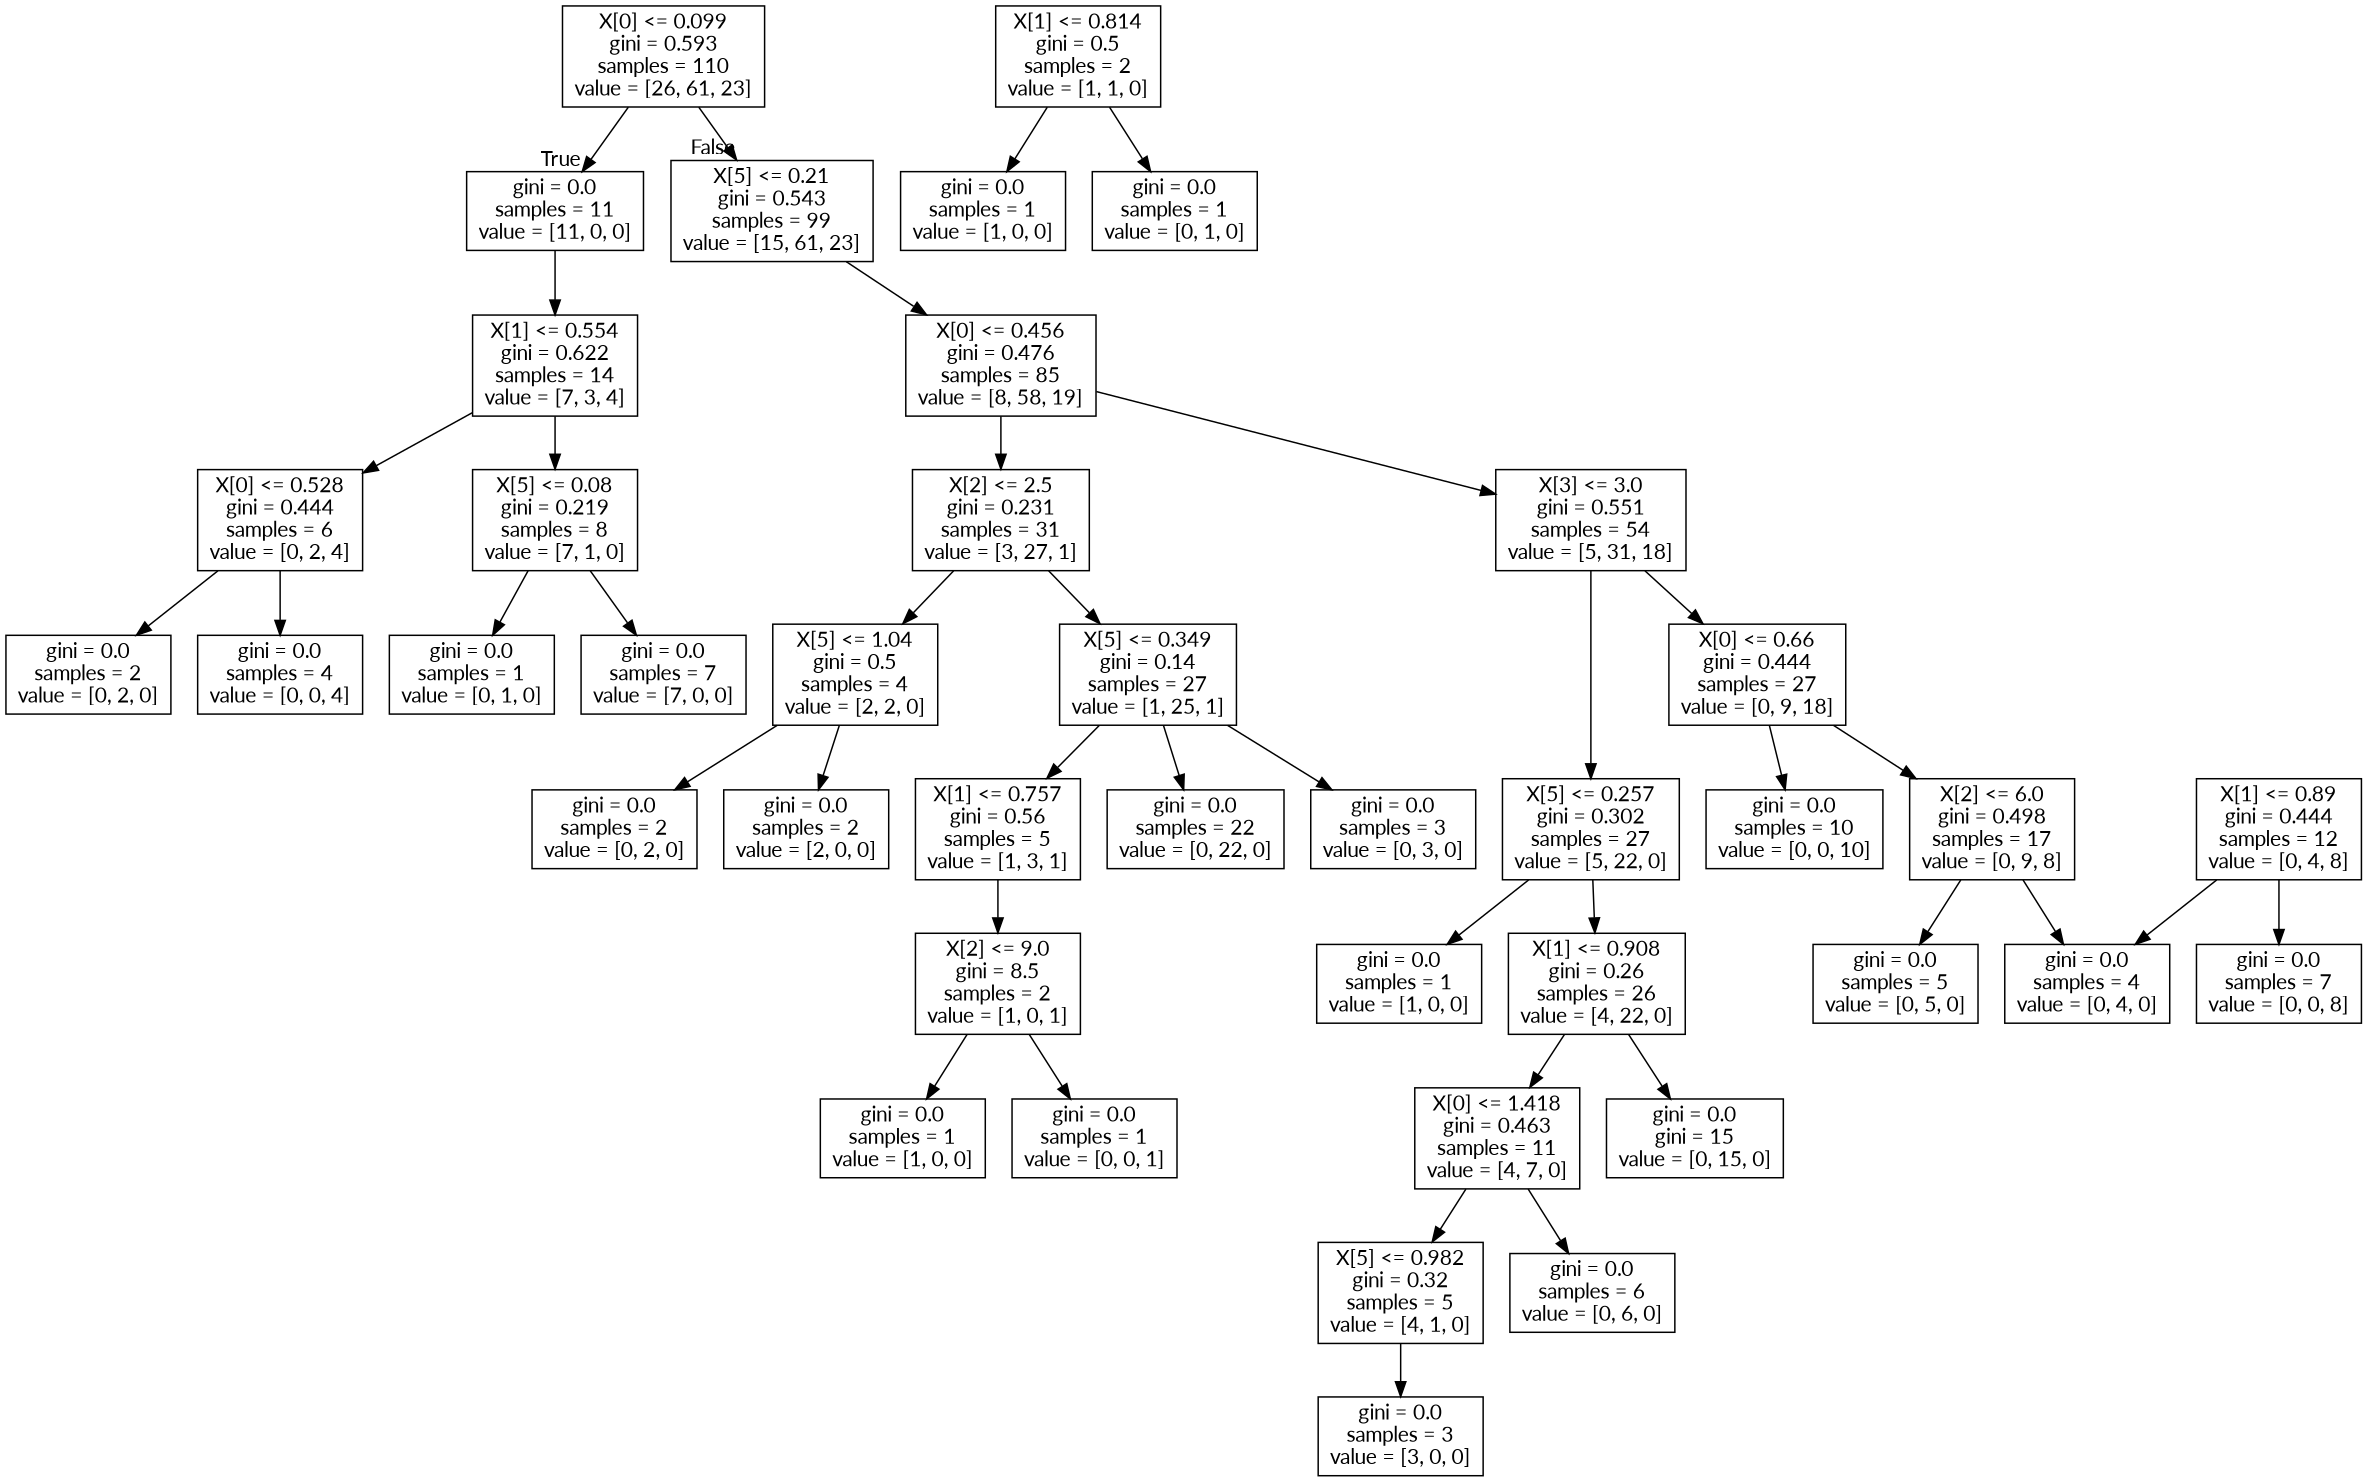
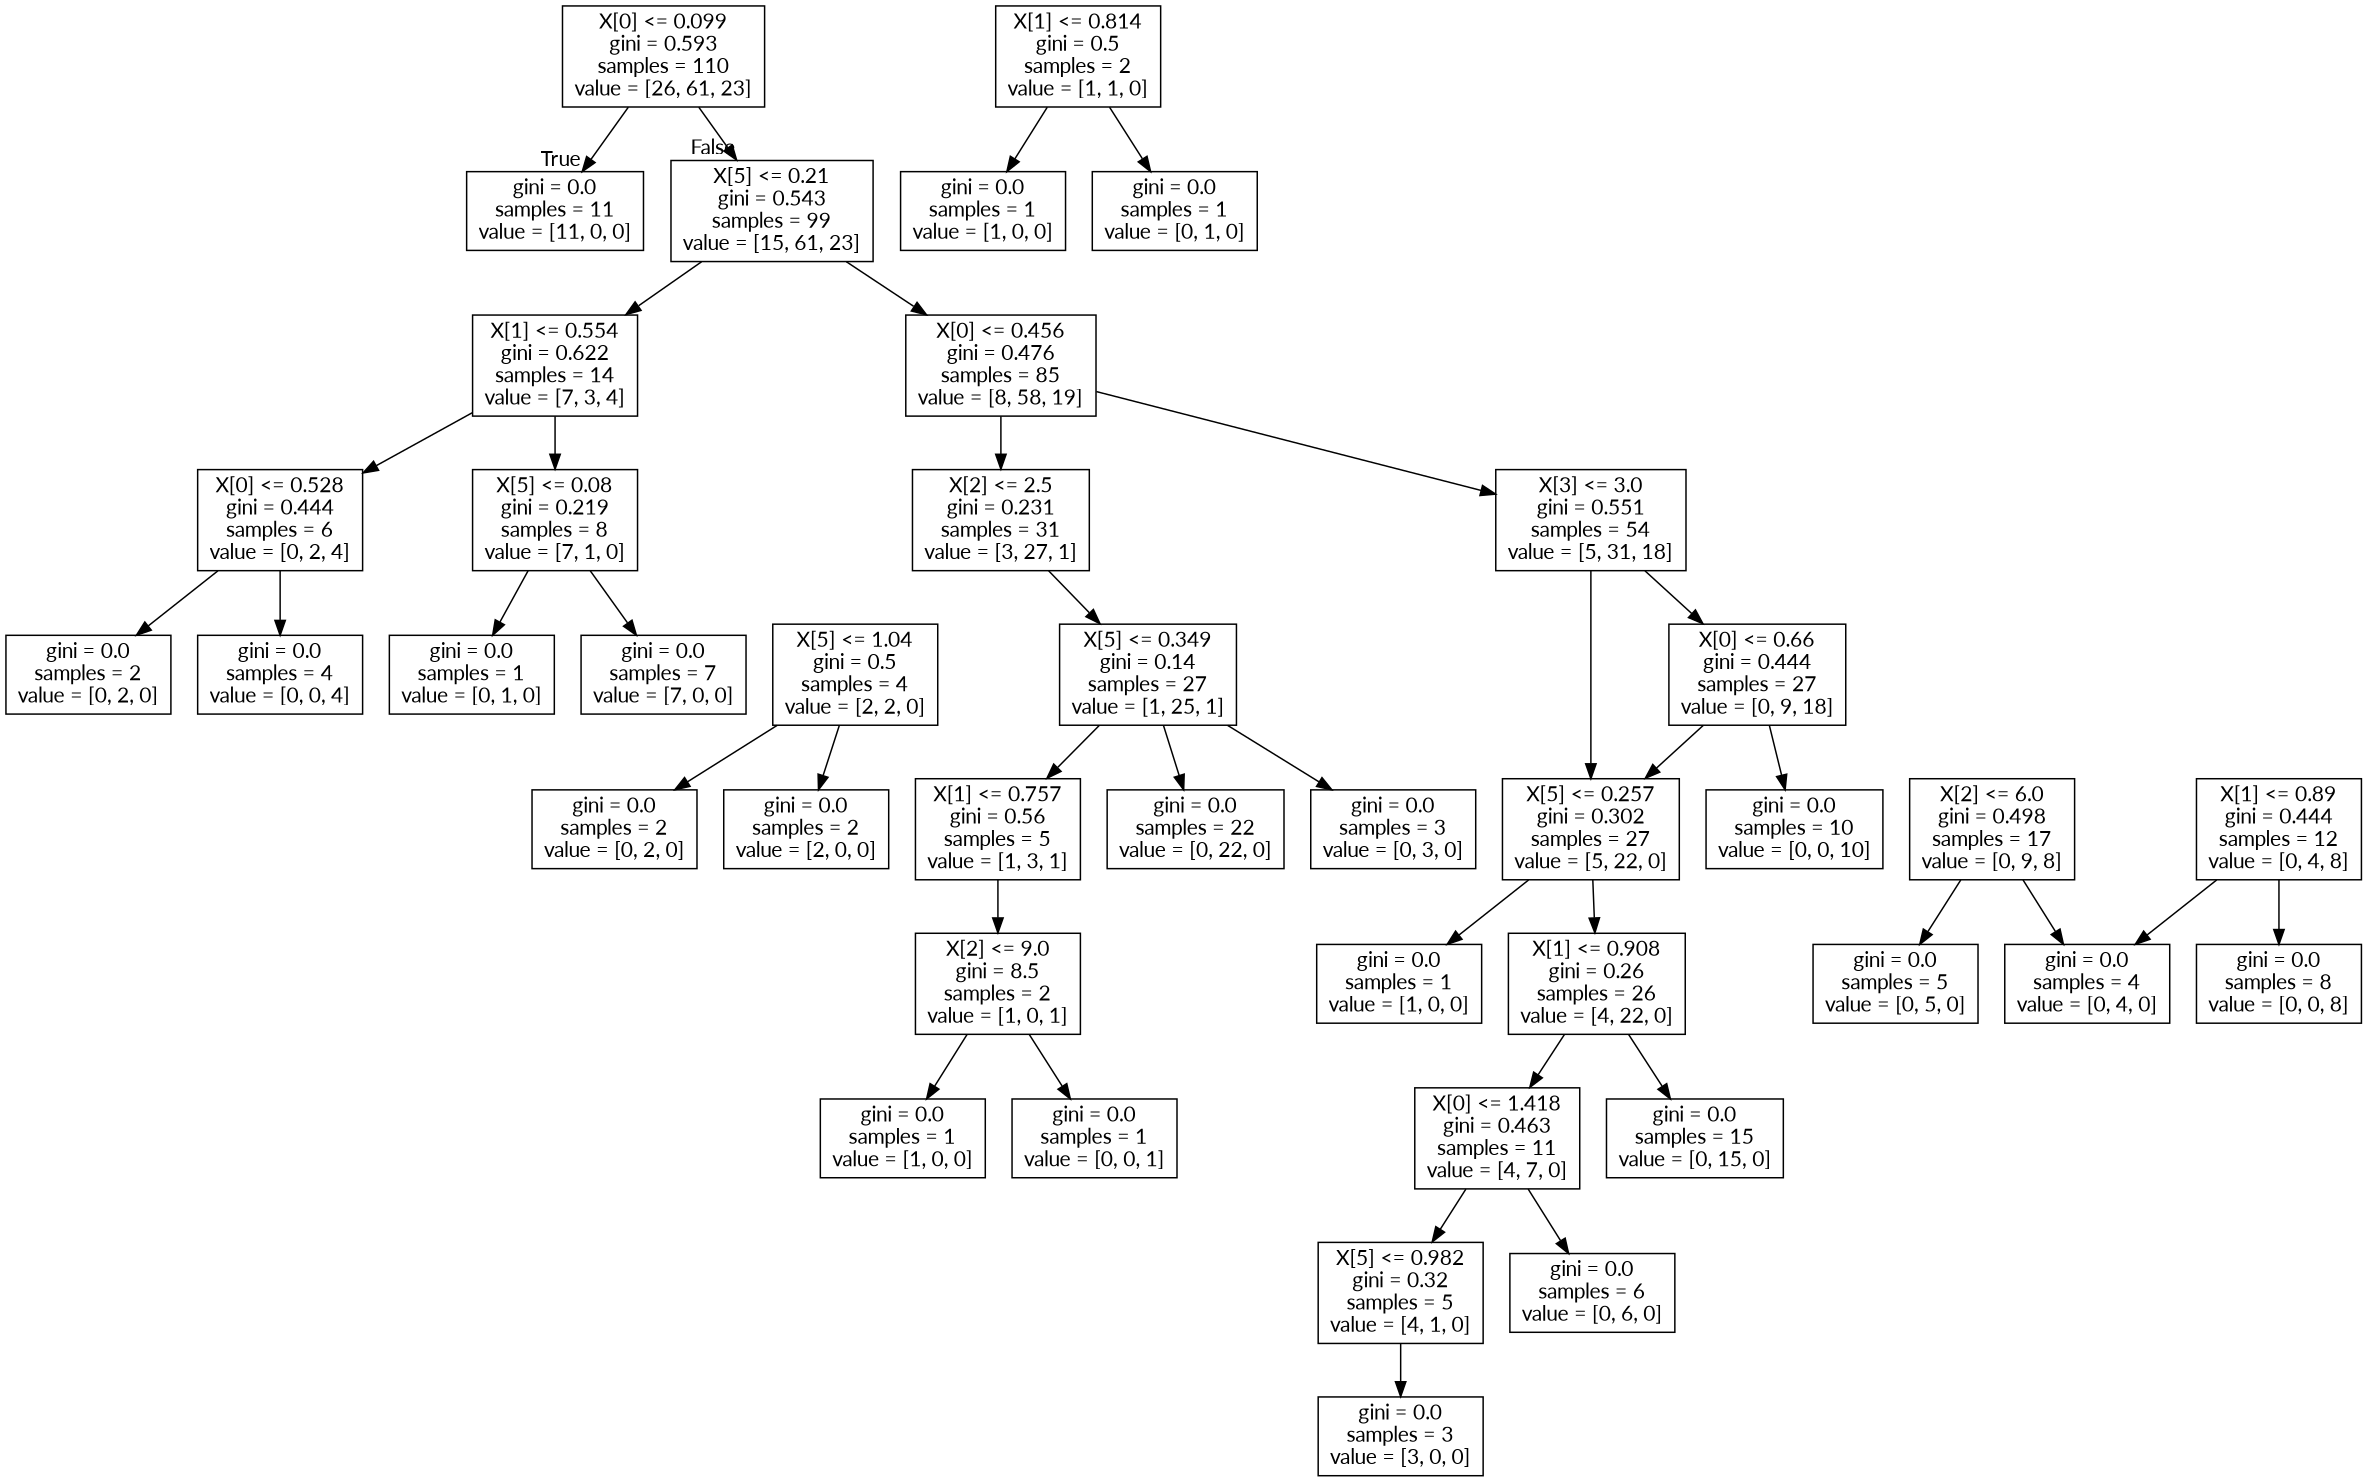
(555, 275) -> (670, 284)
(933, 592) -> none
(1868, 748) -> (1680, 747)
(2279, 984) -> (2279, 984)
(1695, 1138) -> (1695, 1138)
